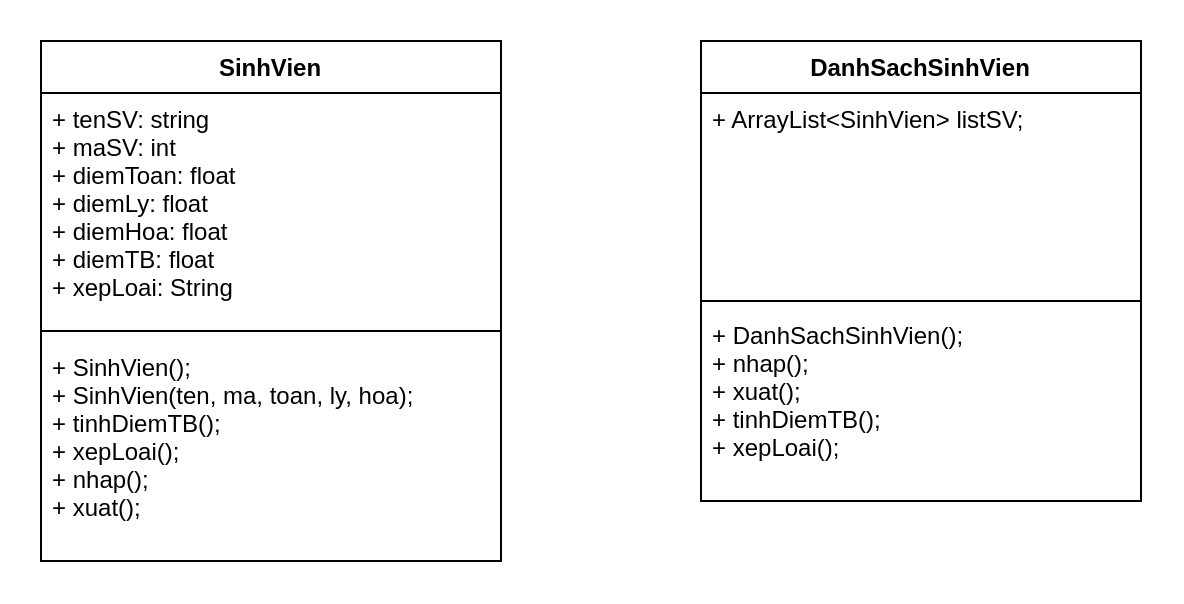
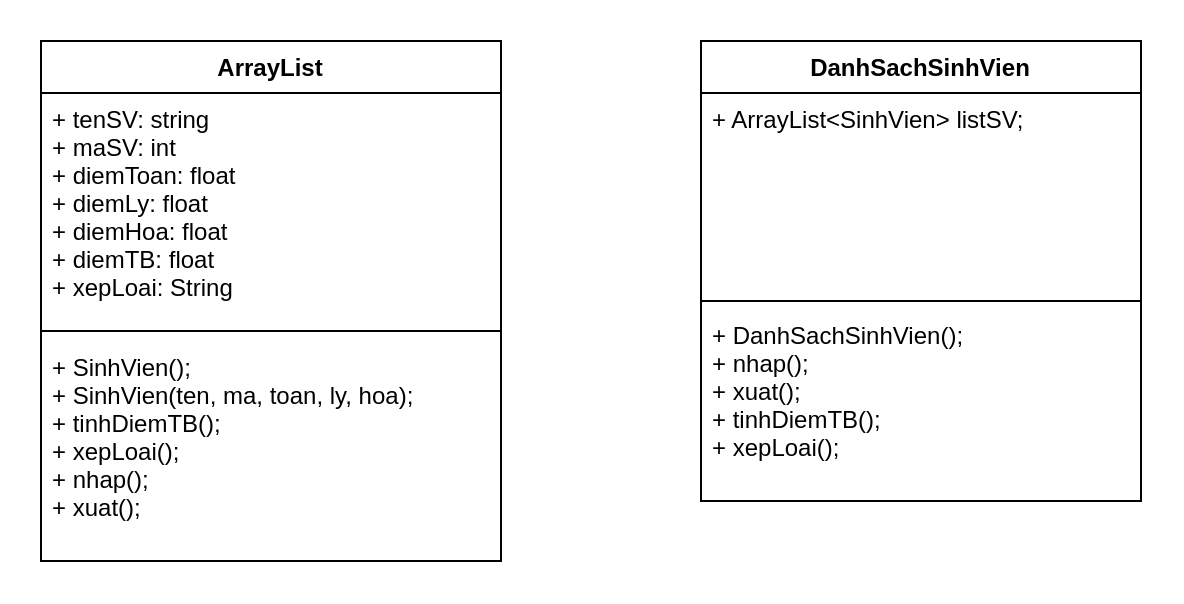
(270, 68) -> (270, 68)
